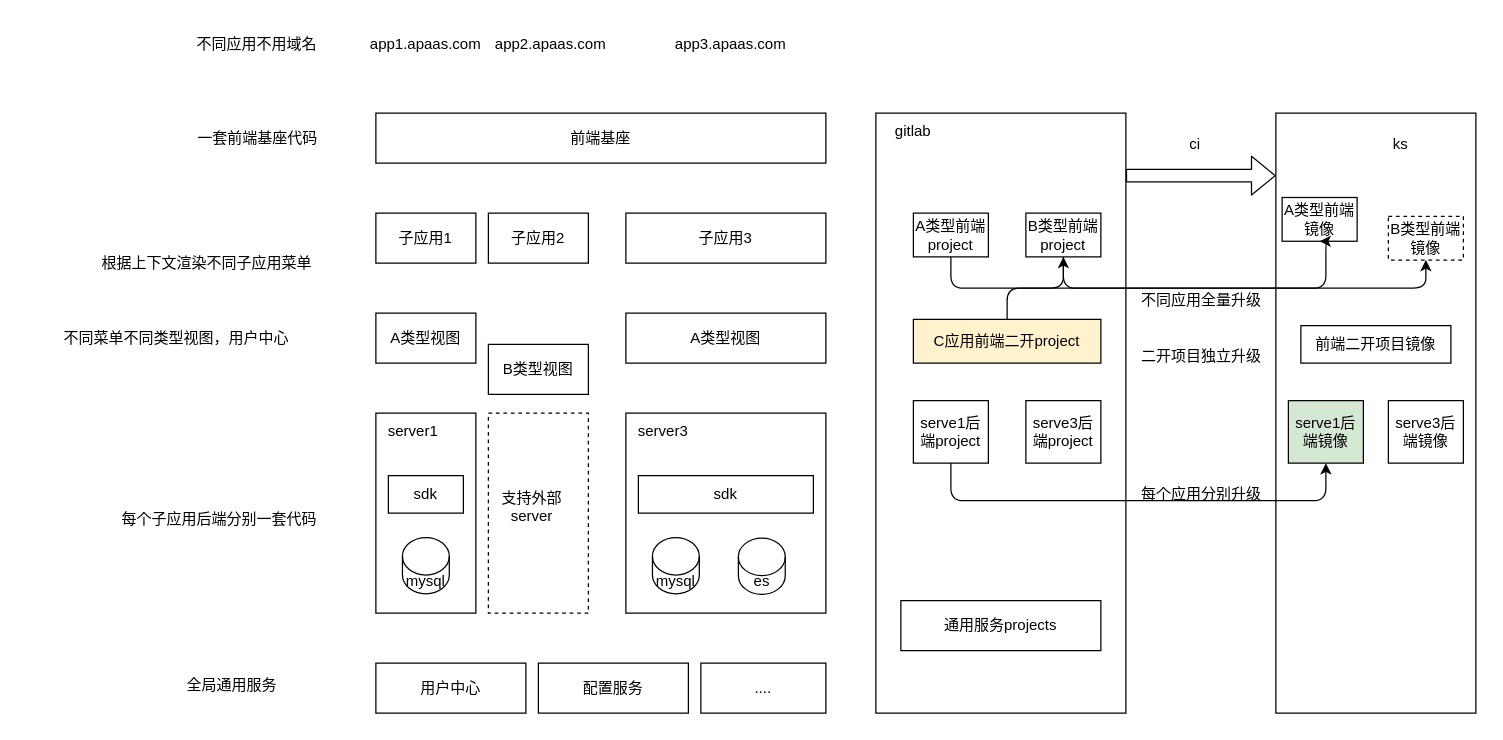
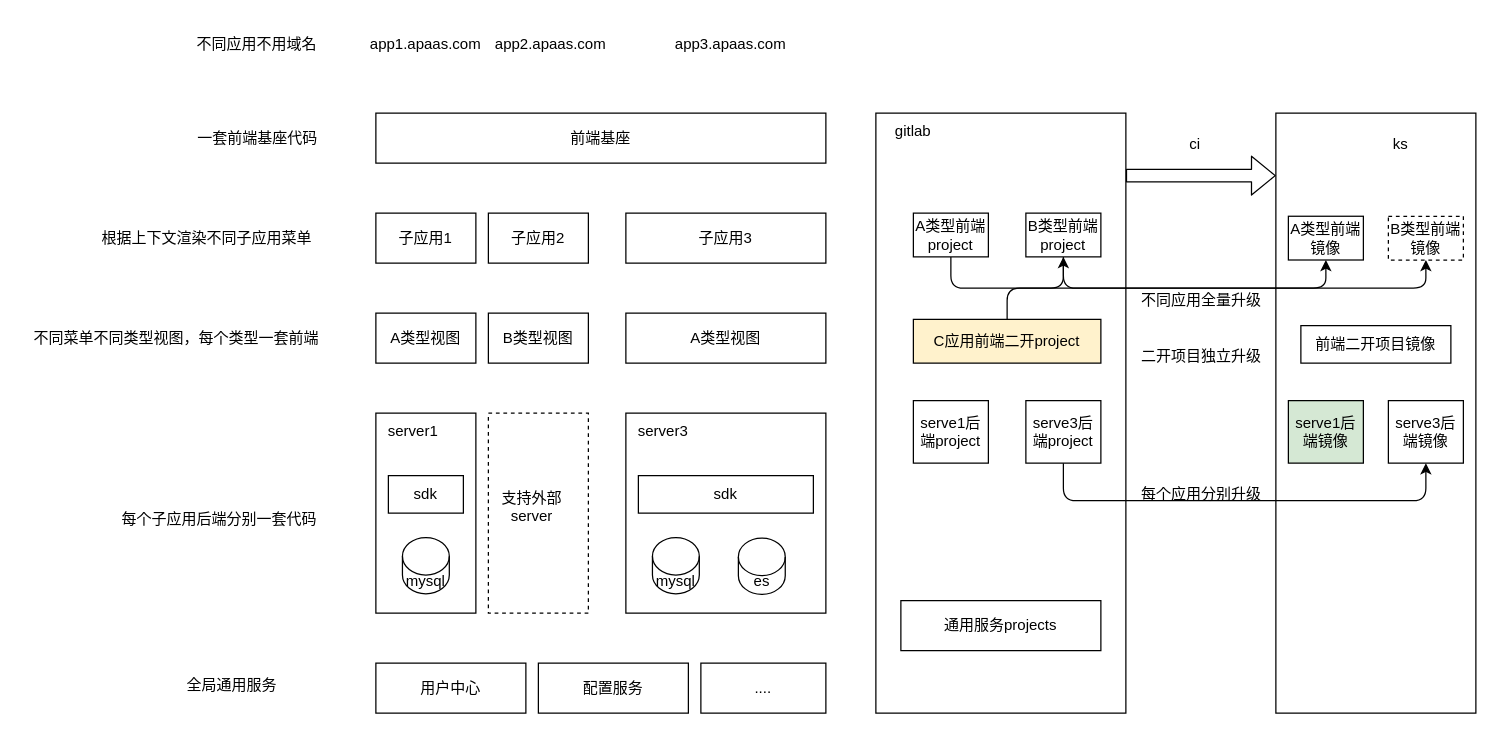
(1319, 219) -> (1326, 238)
(207, 263) -> (207, 238)
(176, 338) -> (176, 338)
(538, 369) -> (538, 338)
(996, 501) -> none
none -> (1382, 501)
